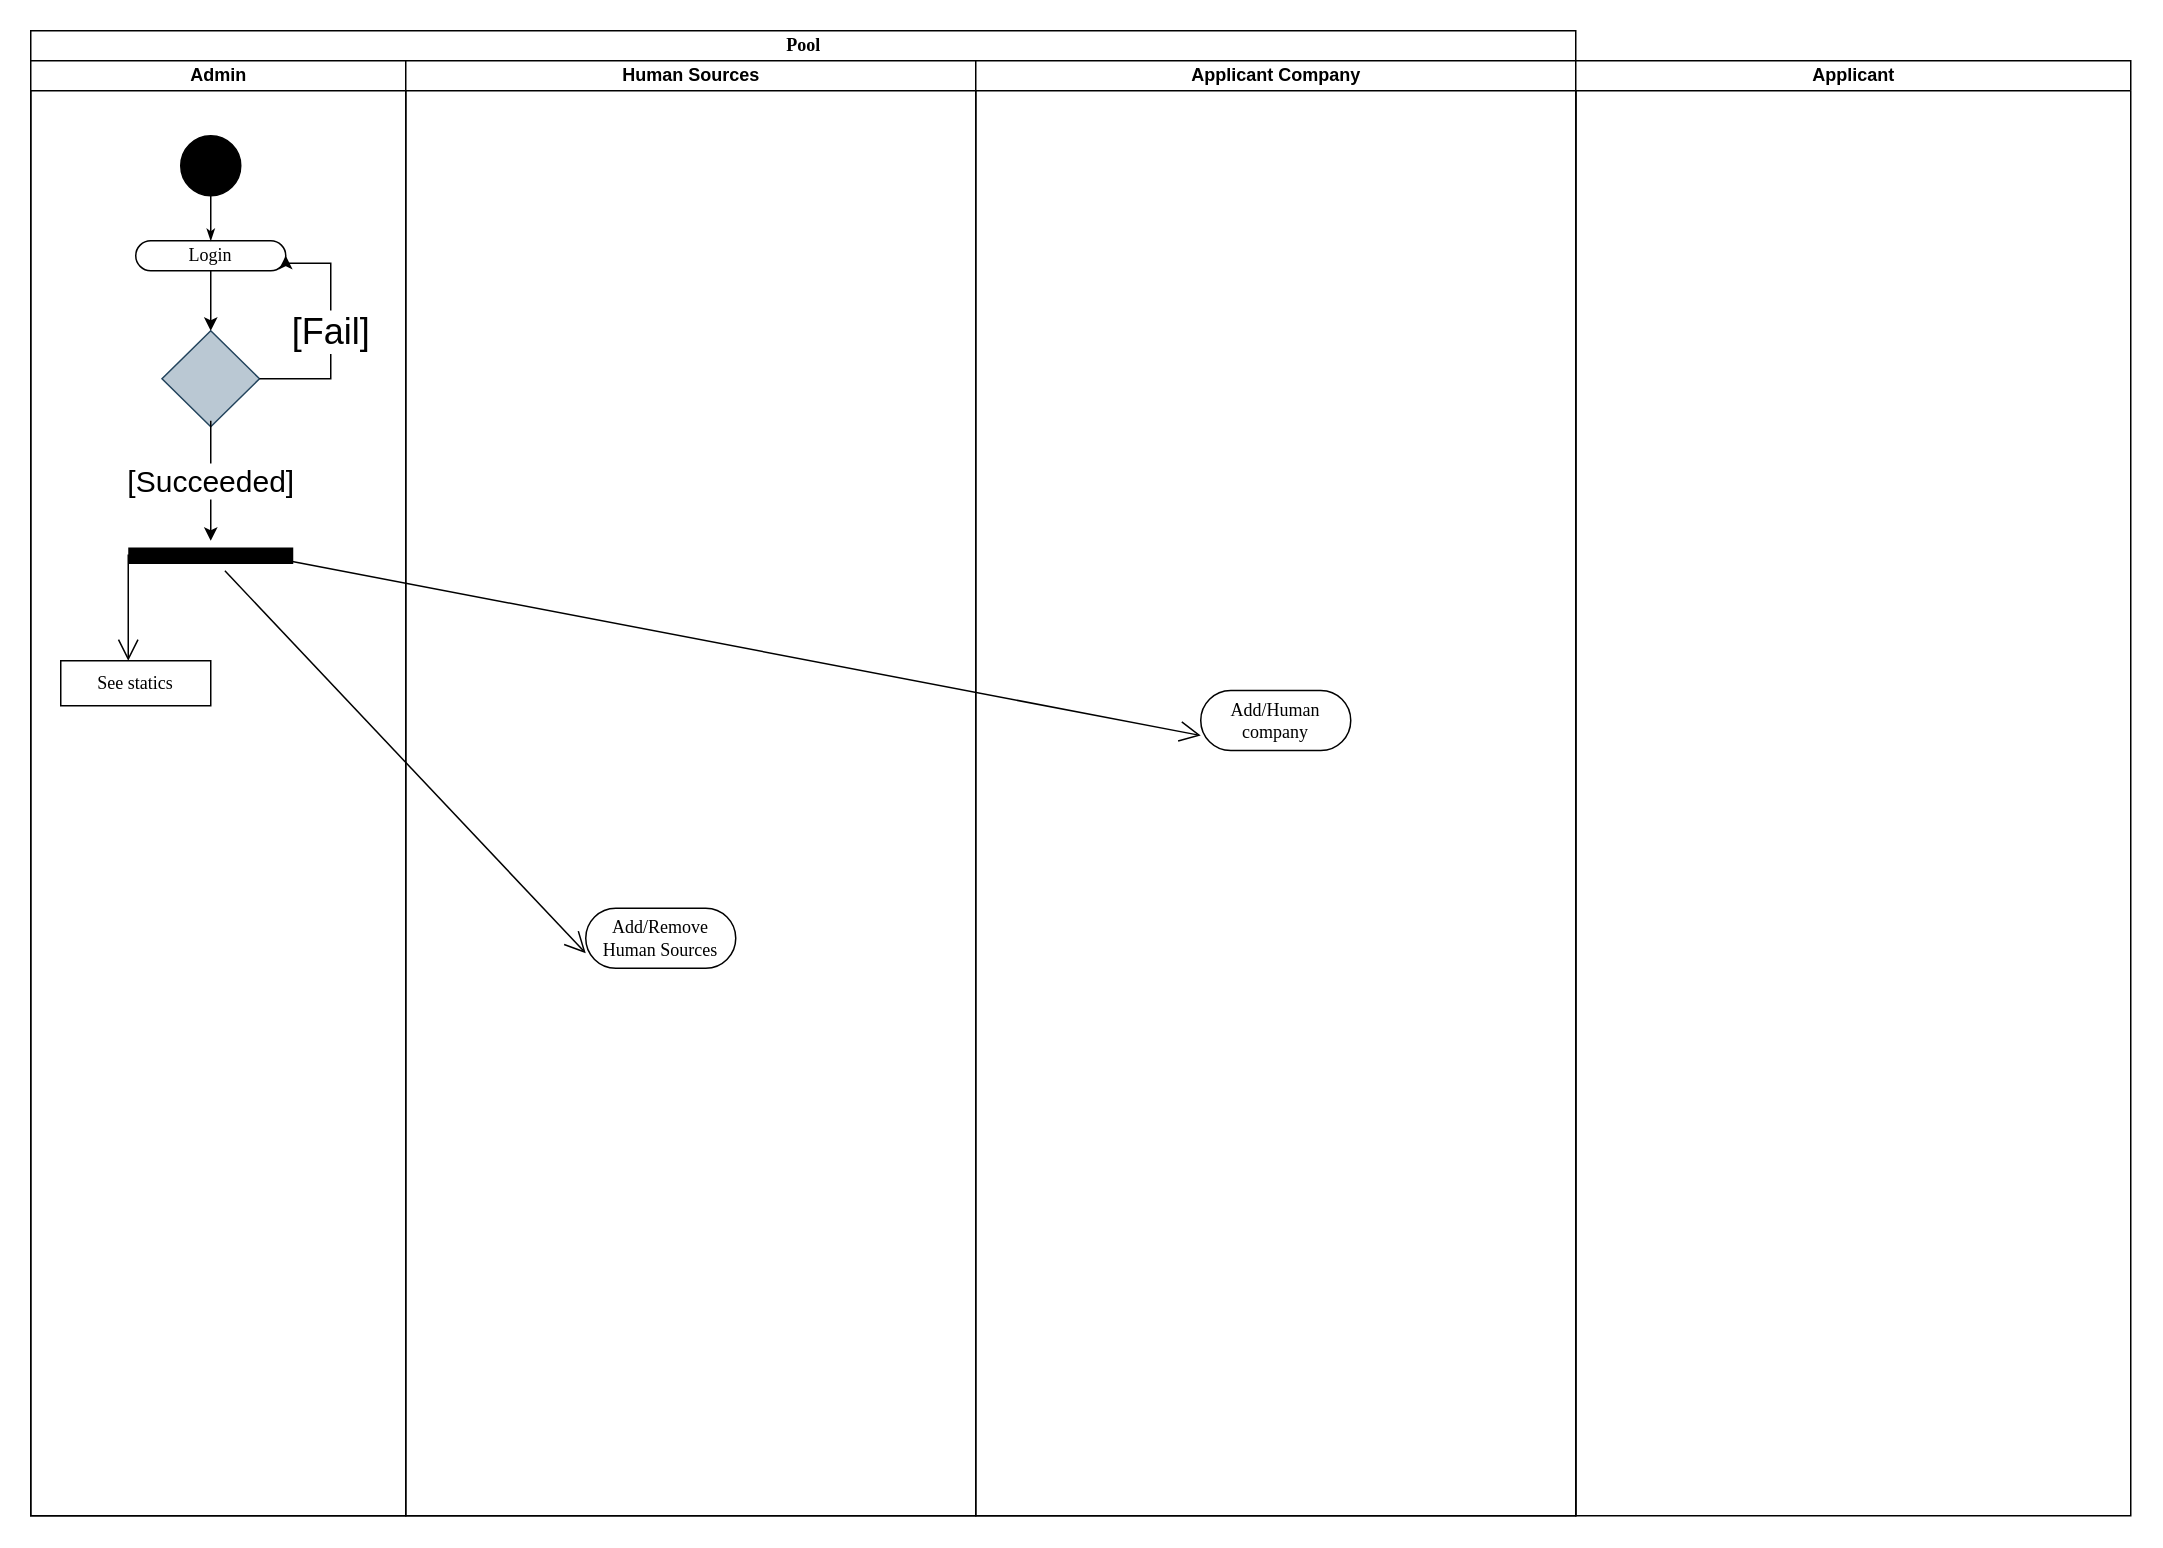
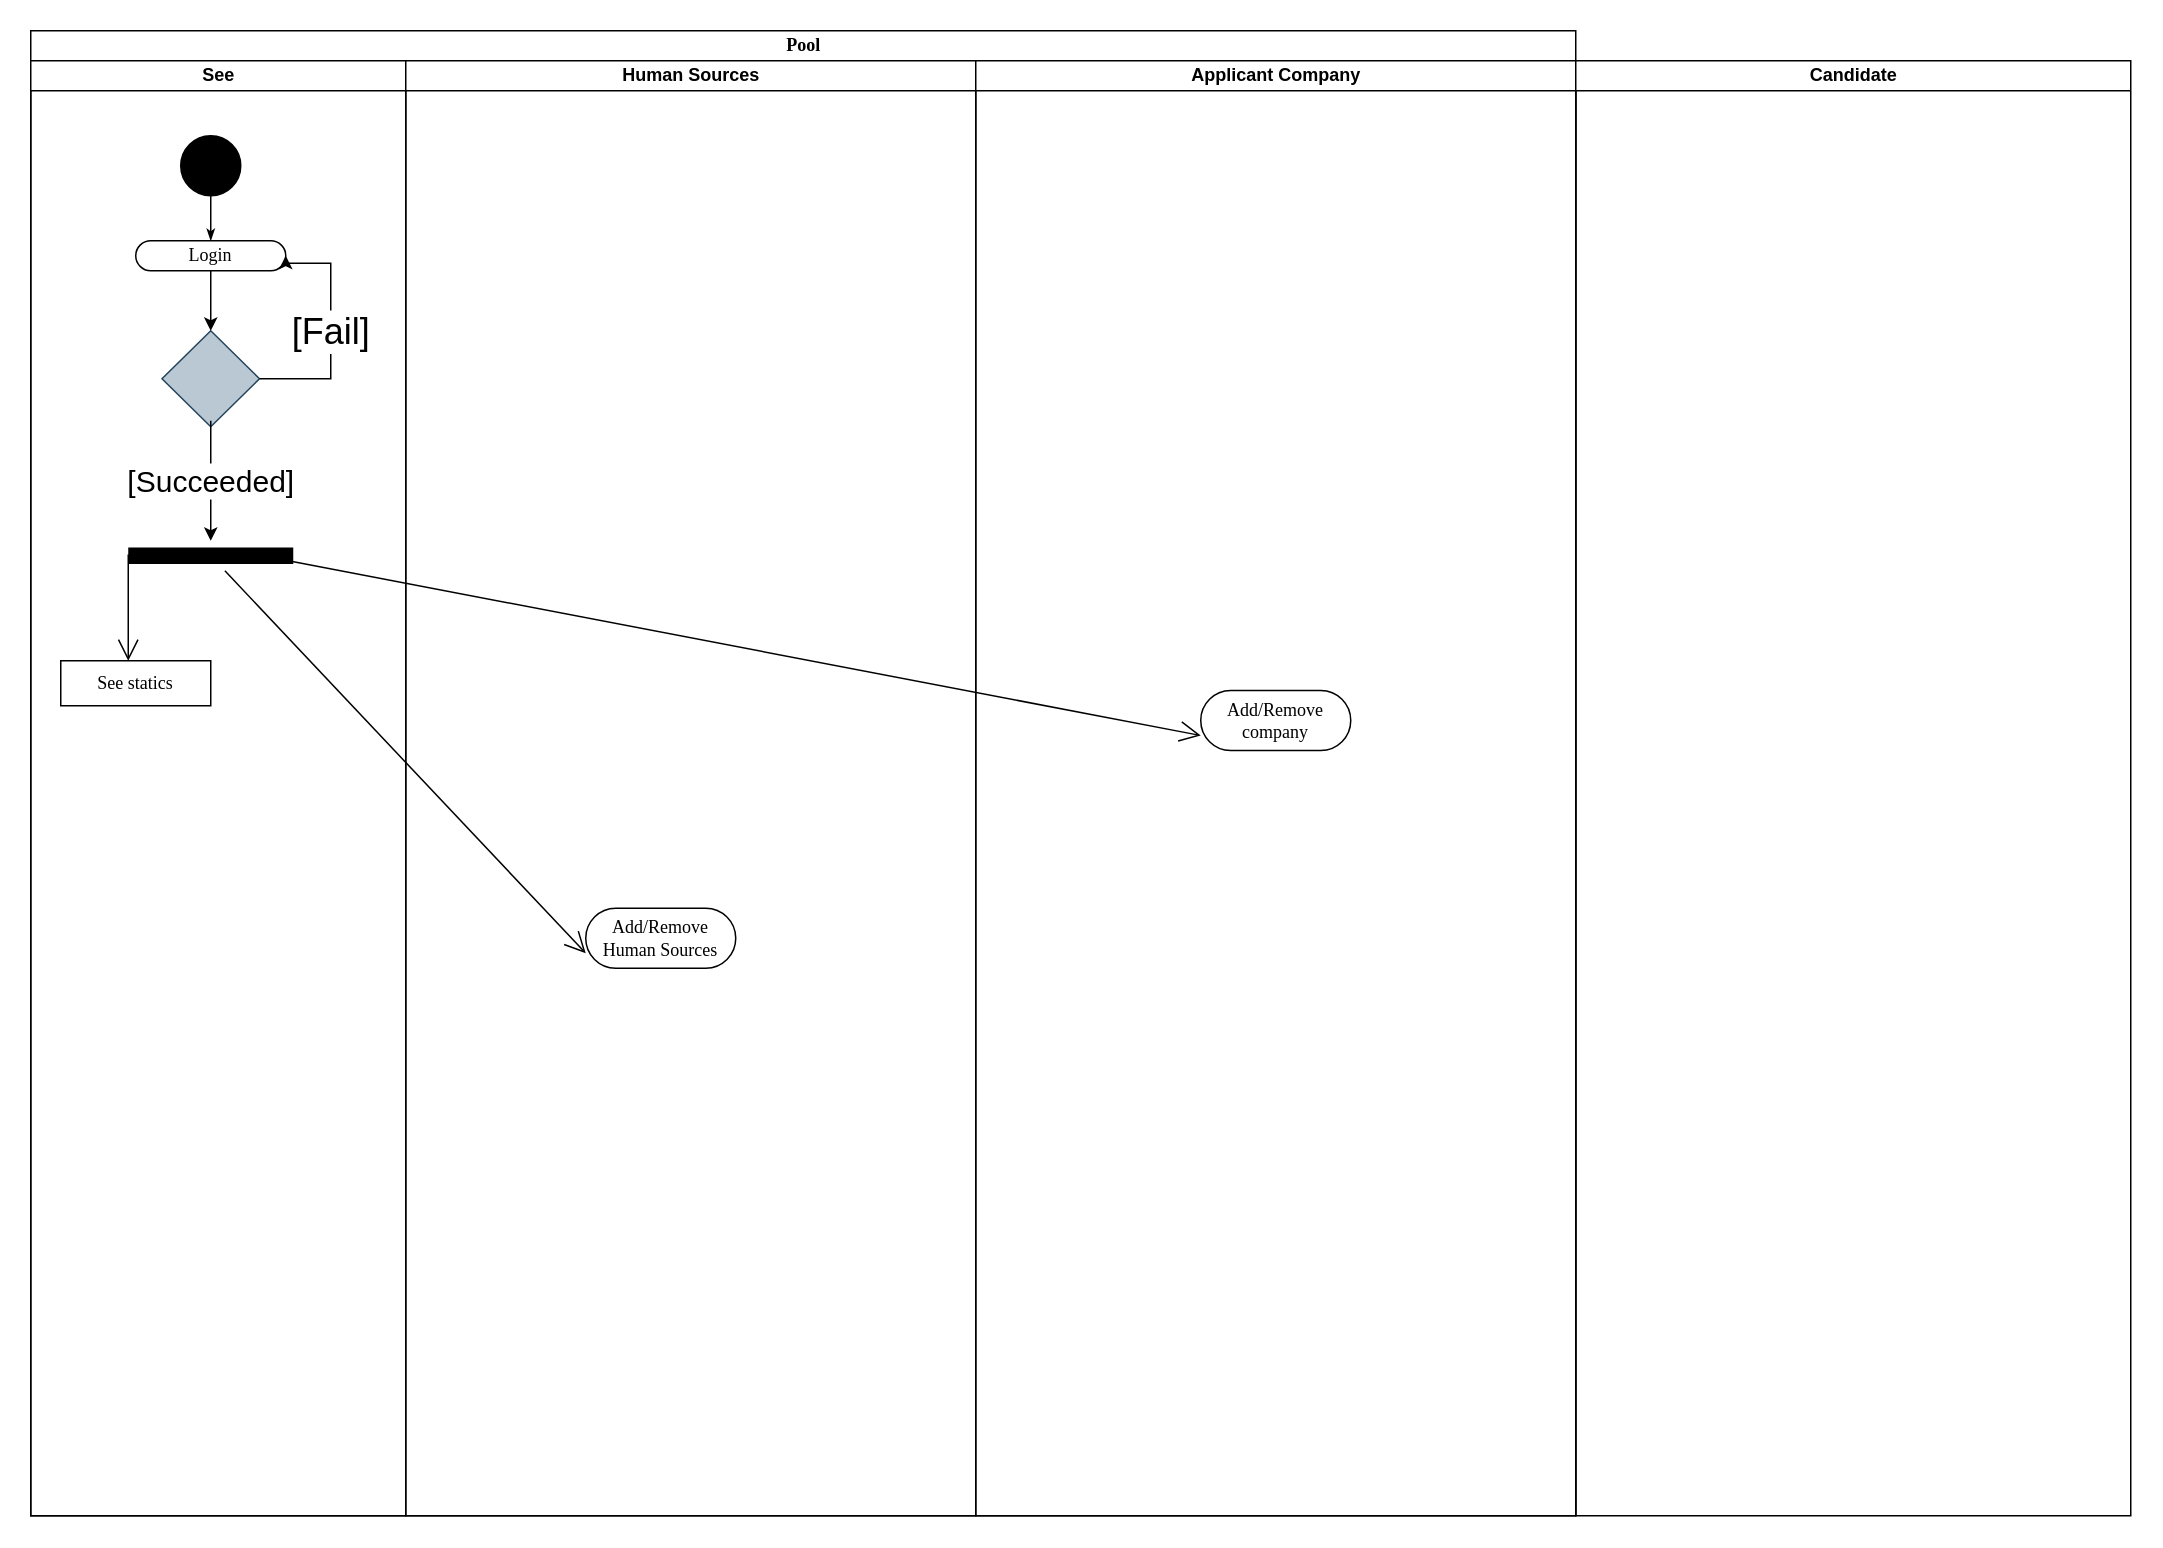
(219, 76) -> (219, 76)
(1854, 76) -> (1854, 76)
(1276, 721) -> (1276, 721)
